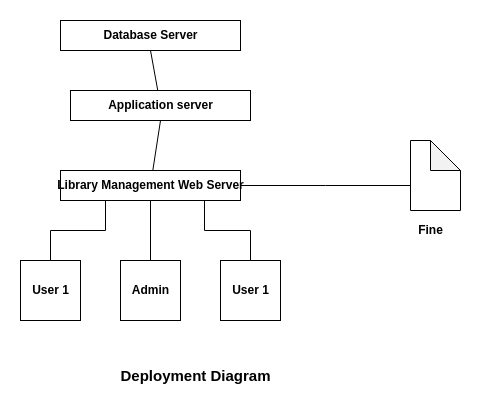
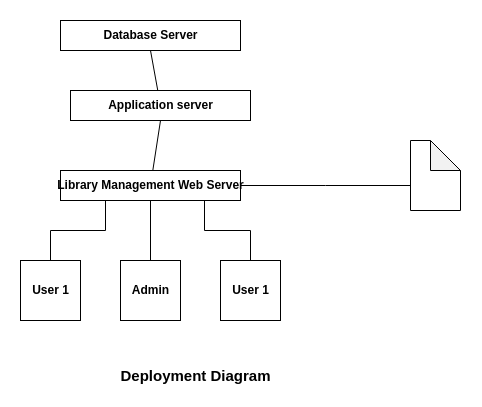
(431, 231) -> none
